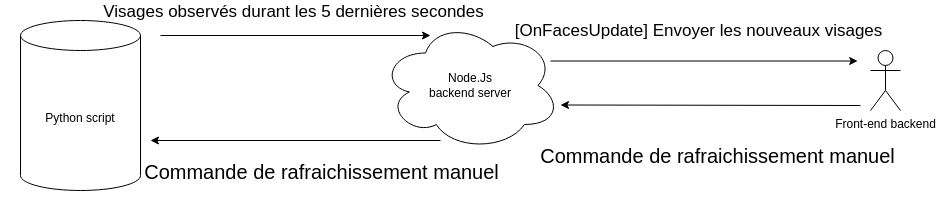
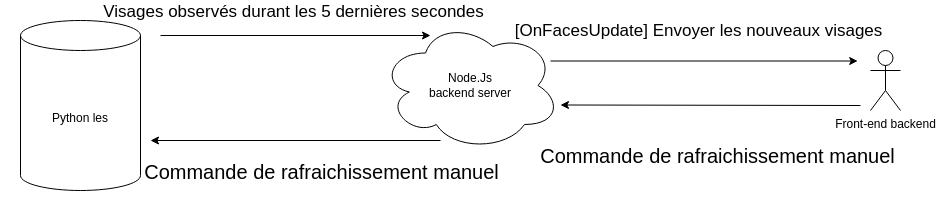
(81, 119) -> (81, 119)
